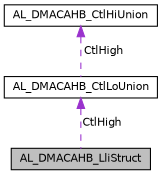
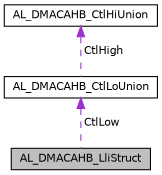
(101, 123) -> (101, 123)
